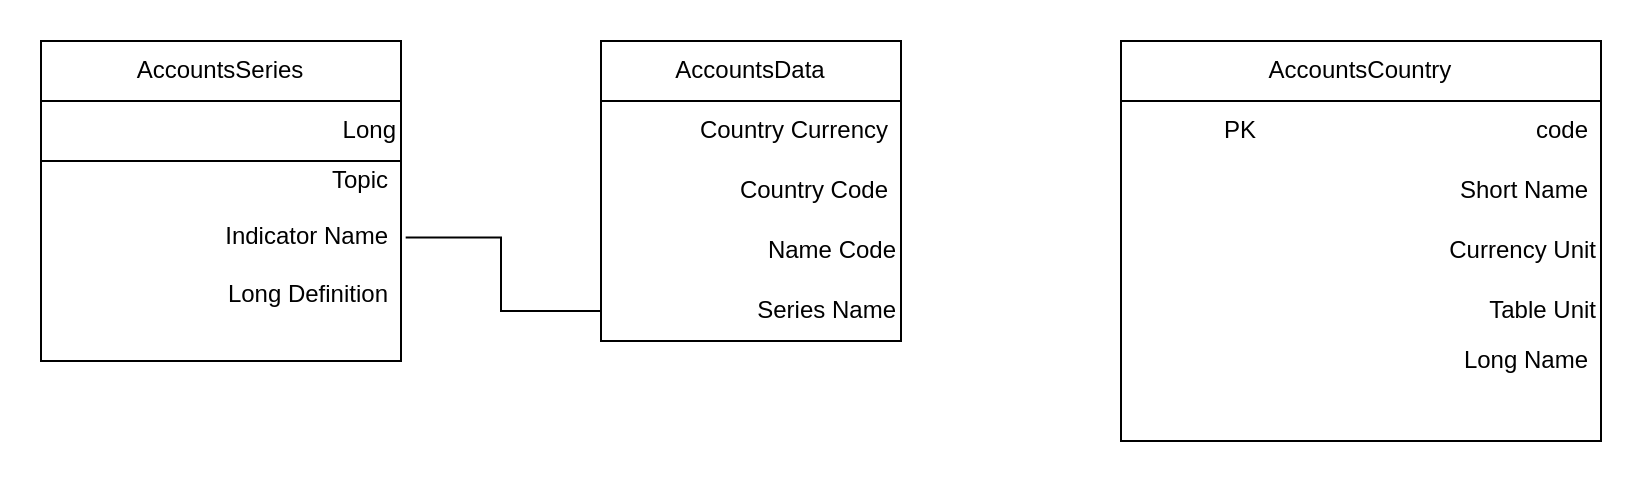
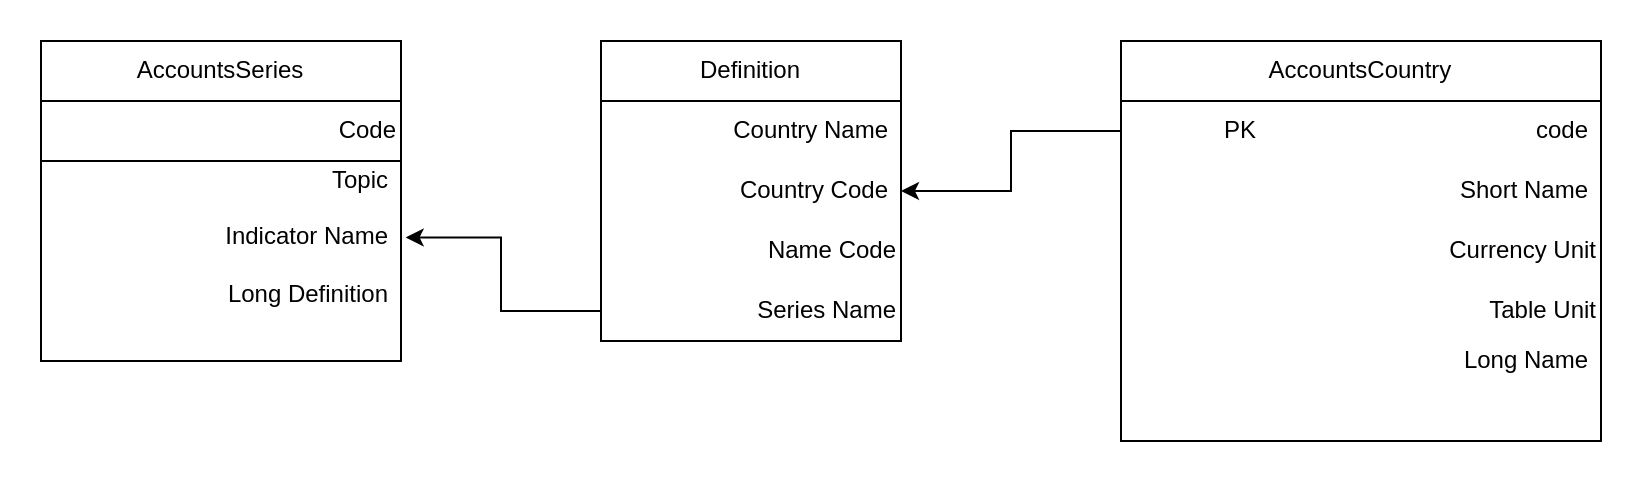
(751, 71) -> (751, 71)
(370, 131) -> (370, 131)
(785, 131) -> (811, 131)
none -> (1011, 156)
(415, 237) -> (420, 237)
